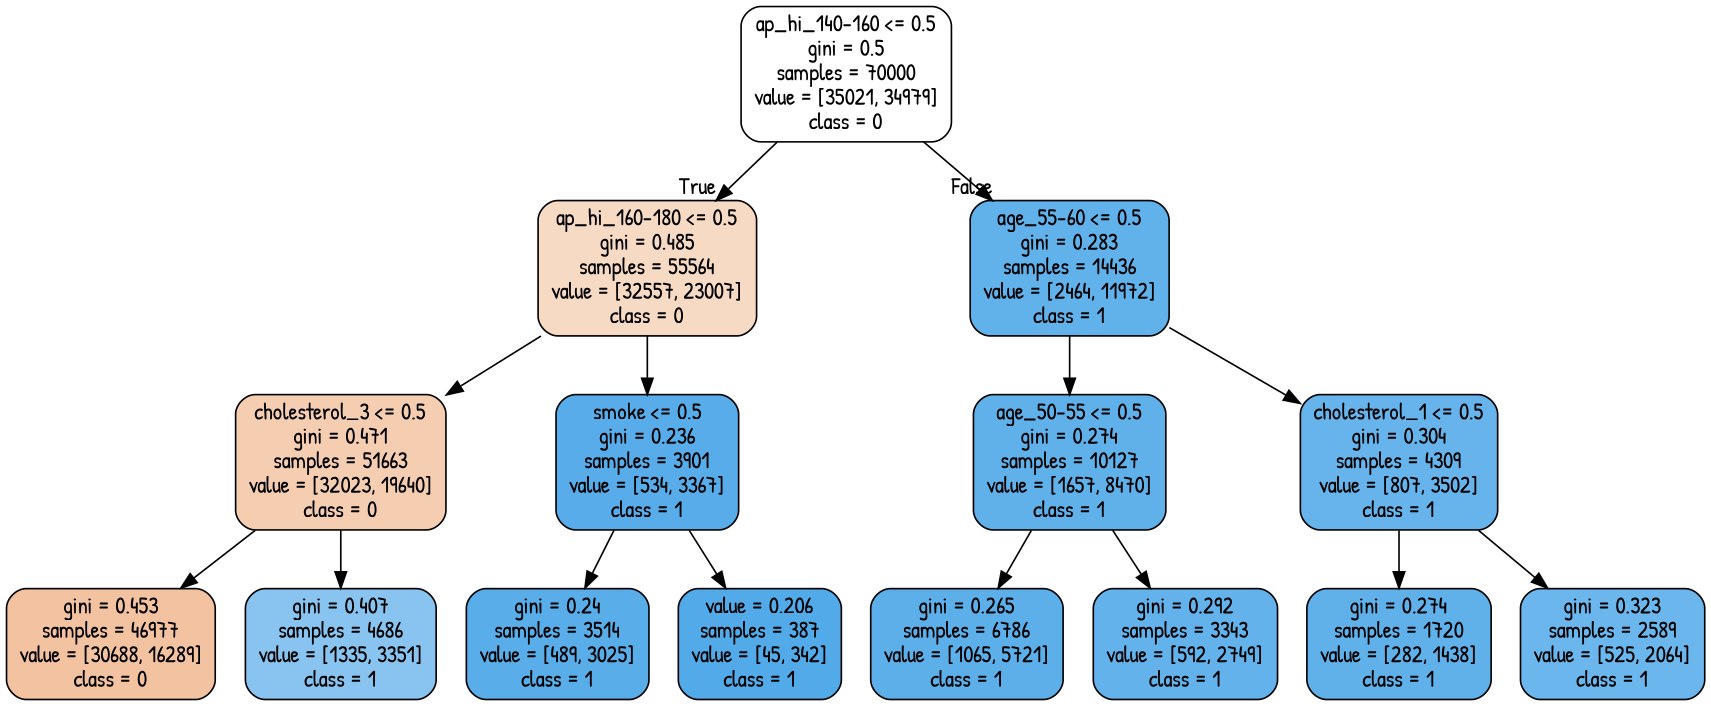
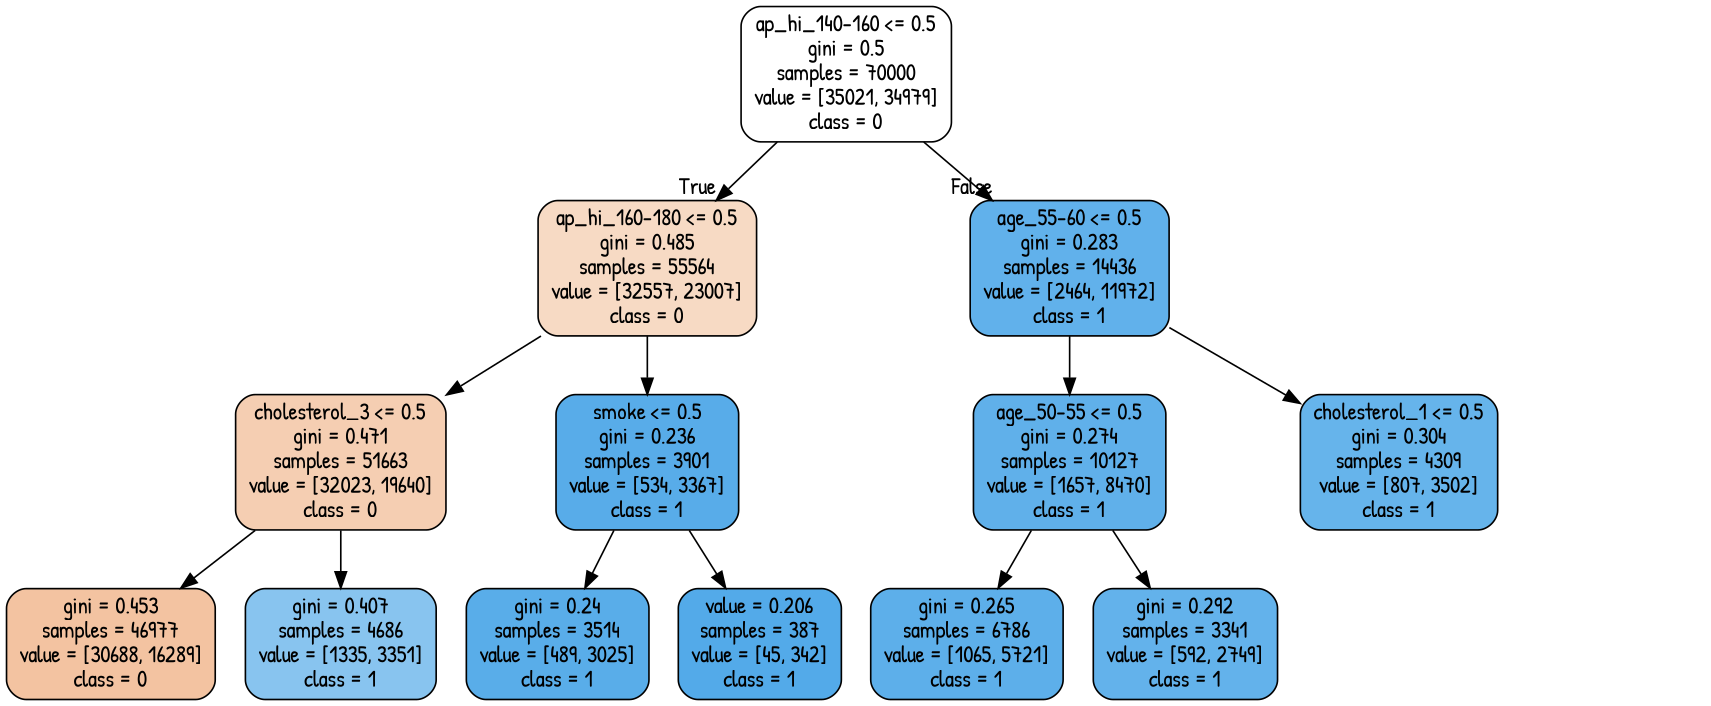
(1185, 644) -> (1185, 644)
(1399, 644) -> none
(1613, 644) -> none
